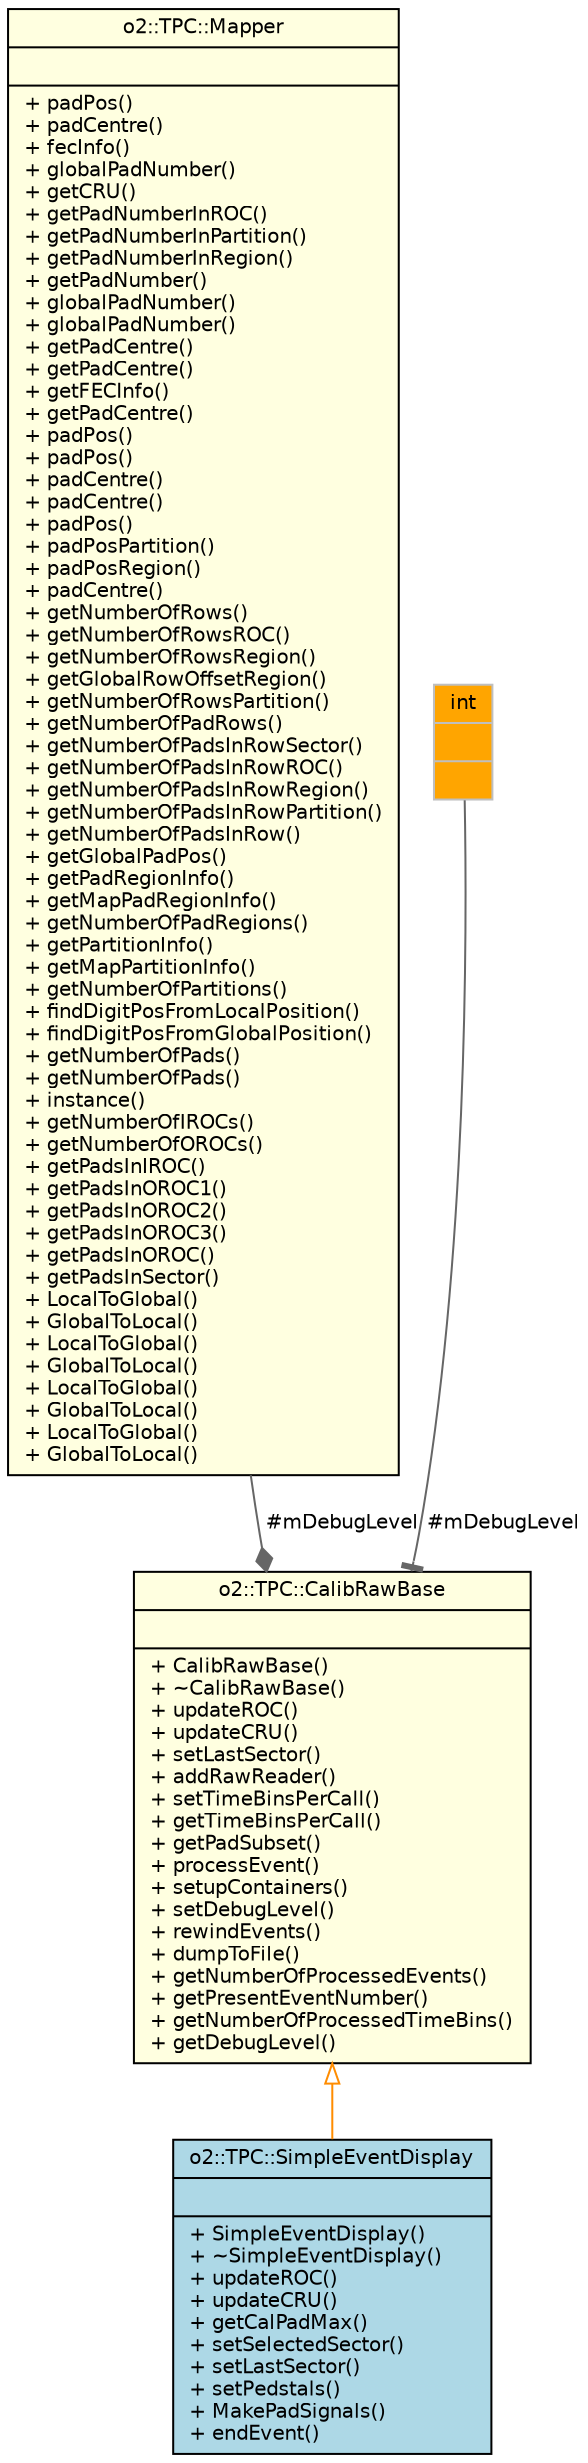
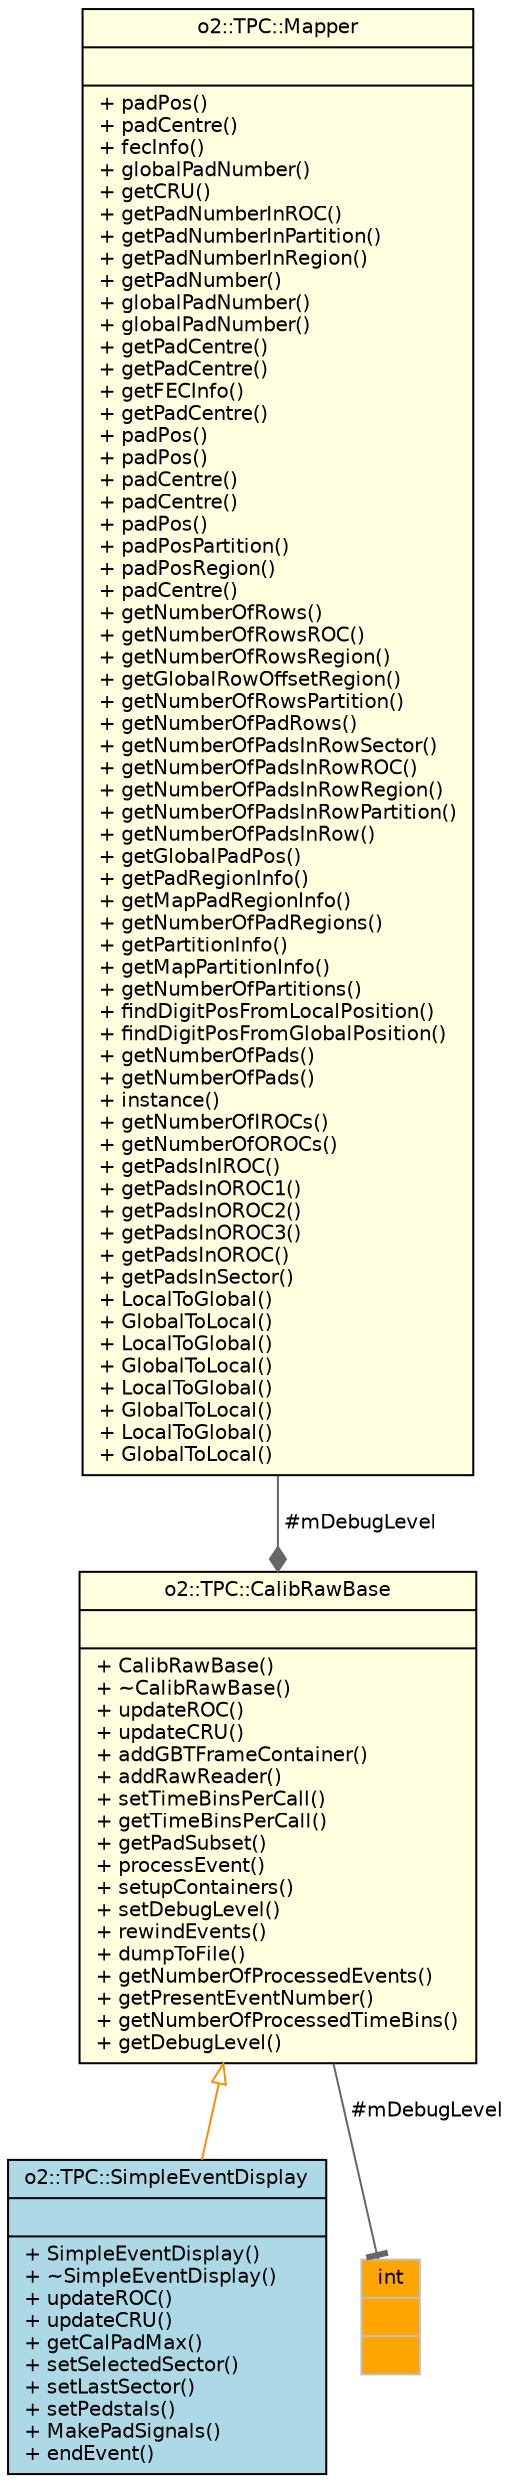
(457, 1182) -> (355, 2156)
(236, 1755) -> (233, 1755)
